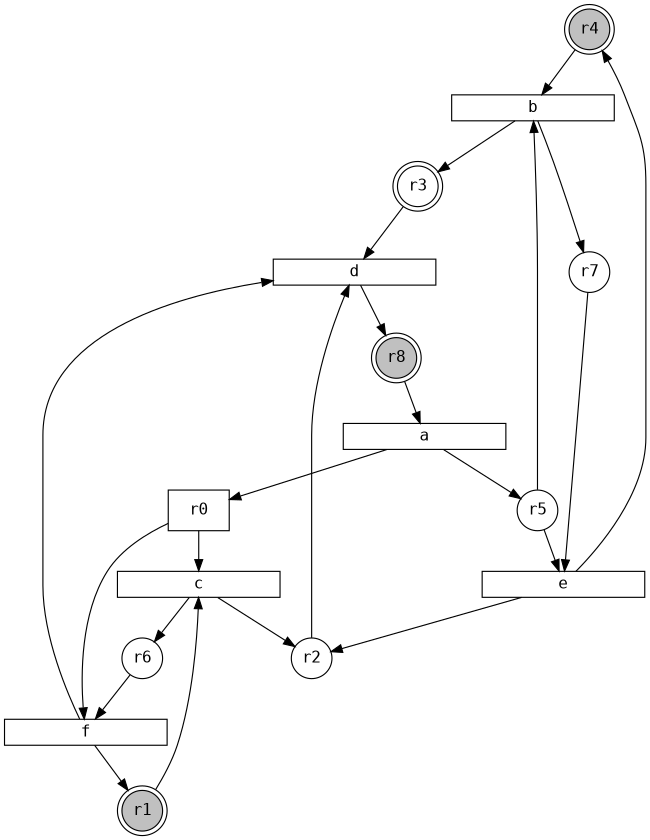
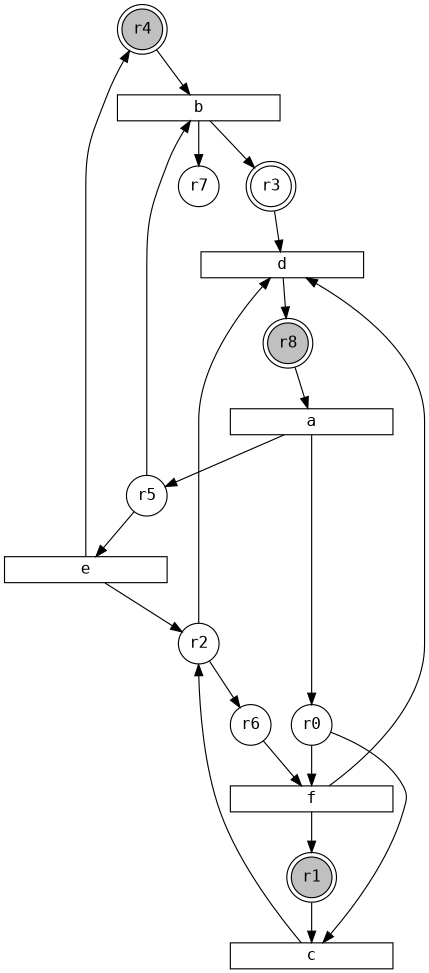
(577, 426) -> none
(199, 510) -> (312, 725)
(175, 615) -> (222, 679)
